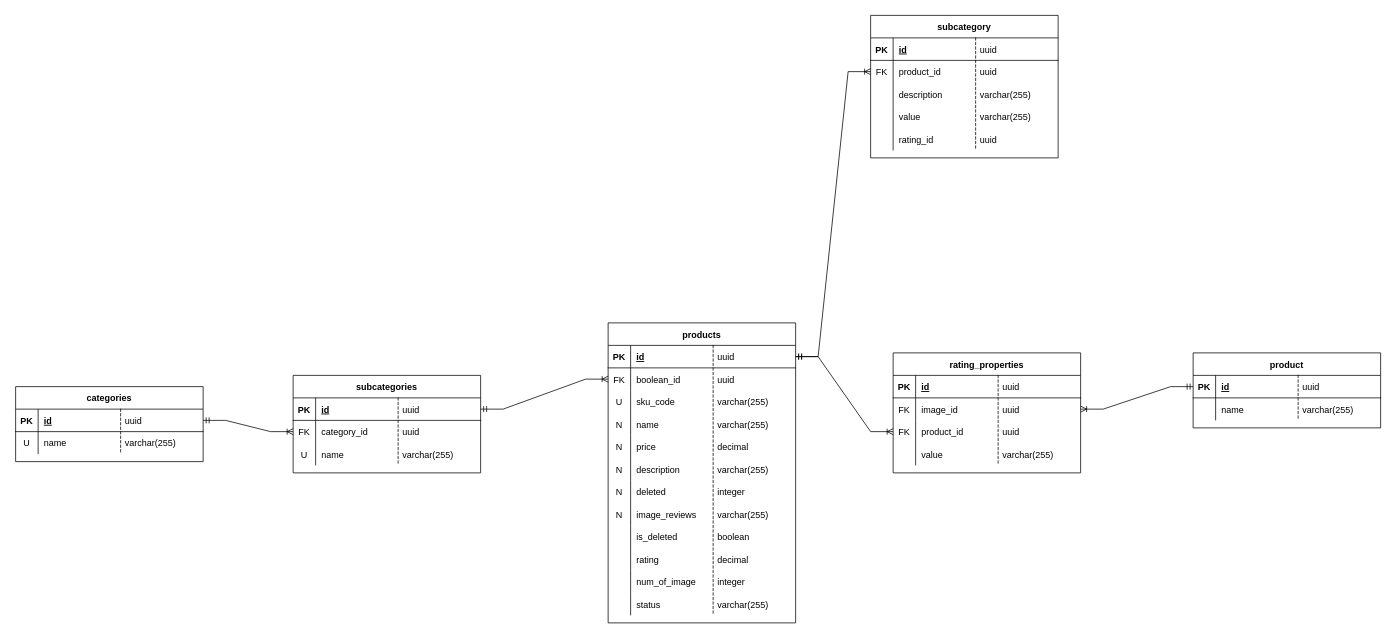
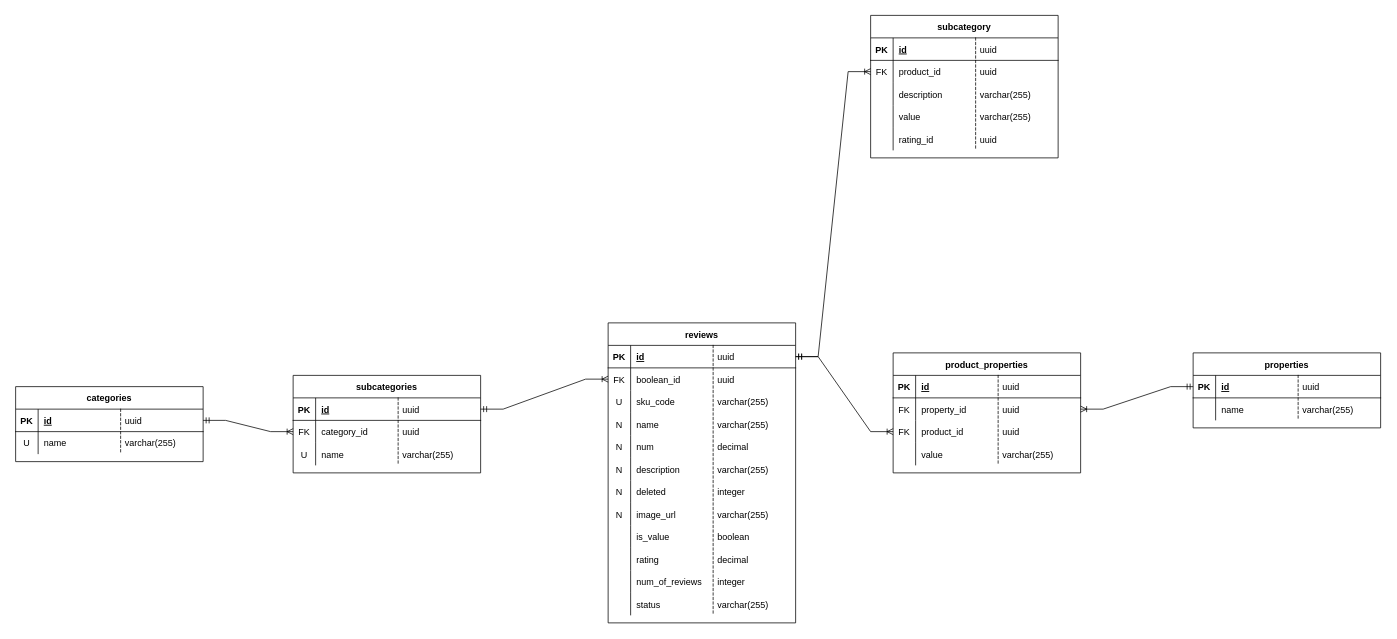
(701, 335) -> (701, 335)
(986, 365) -> (986, 365)
(1286, 365) -> (1286, 365)
(939, 410) -> (948, 410)
(647, 447) -> (644, 447)
(666, 515) -> (656, 515)
(659, 537) -> (654, 537)
(665, 582) -> (670, 582)
